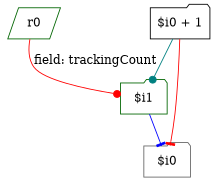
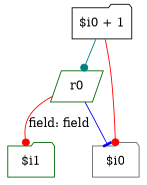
(164, 58) -> (91, 52)
(95, 61) -> (59, 124)
(177, 90) -> (112, 89)
(155, 128) -> (96, 122)
